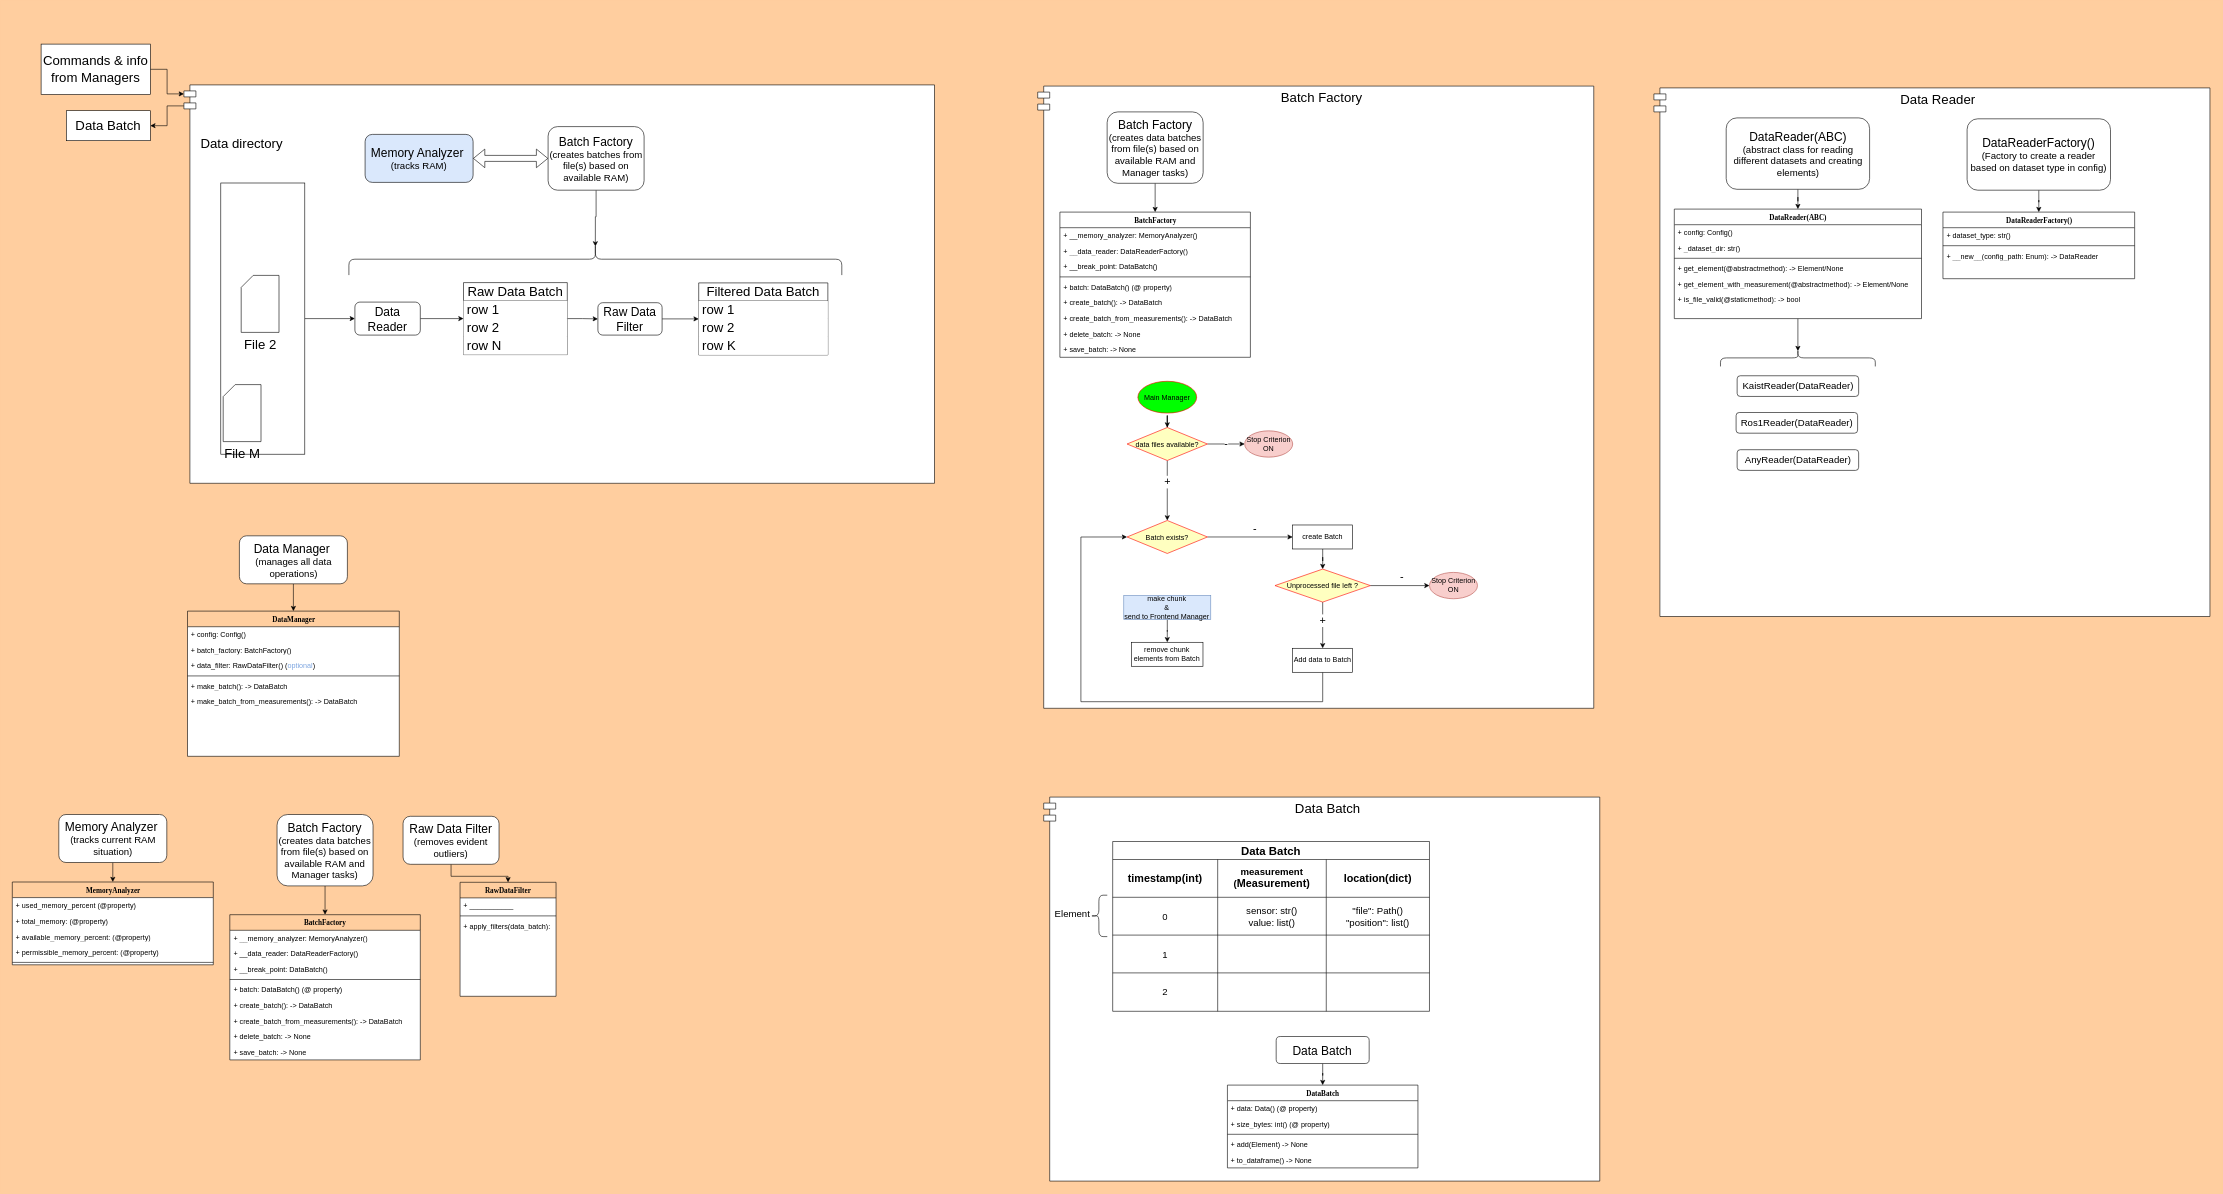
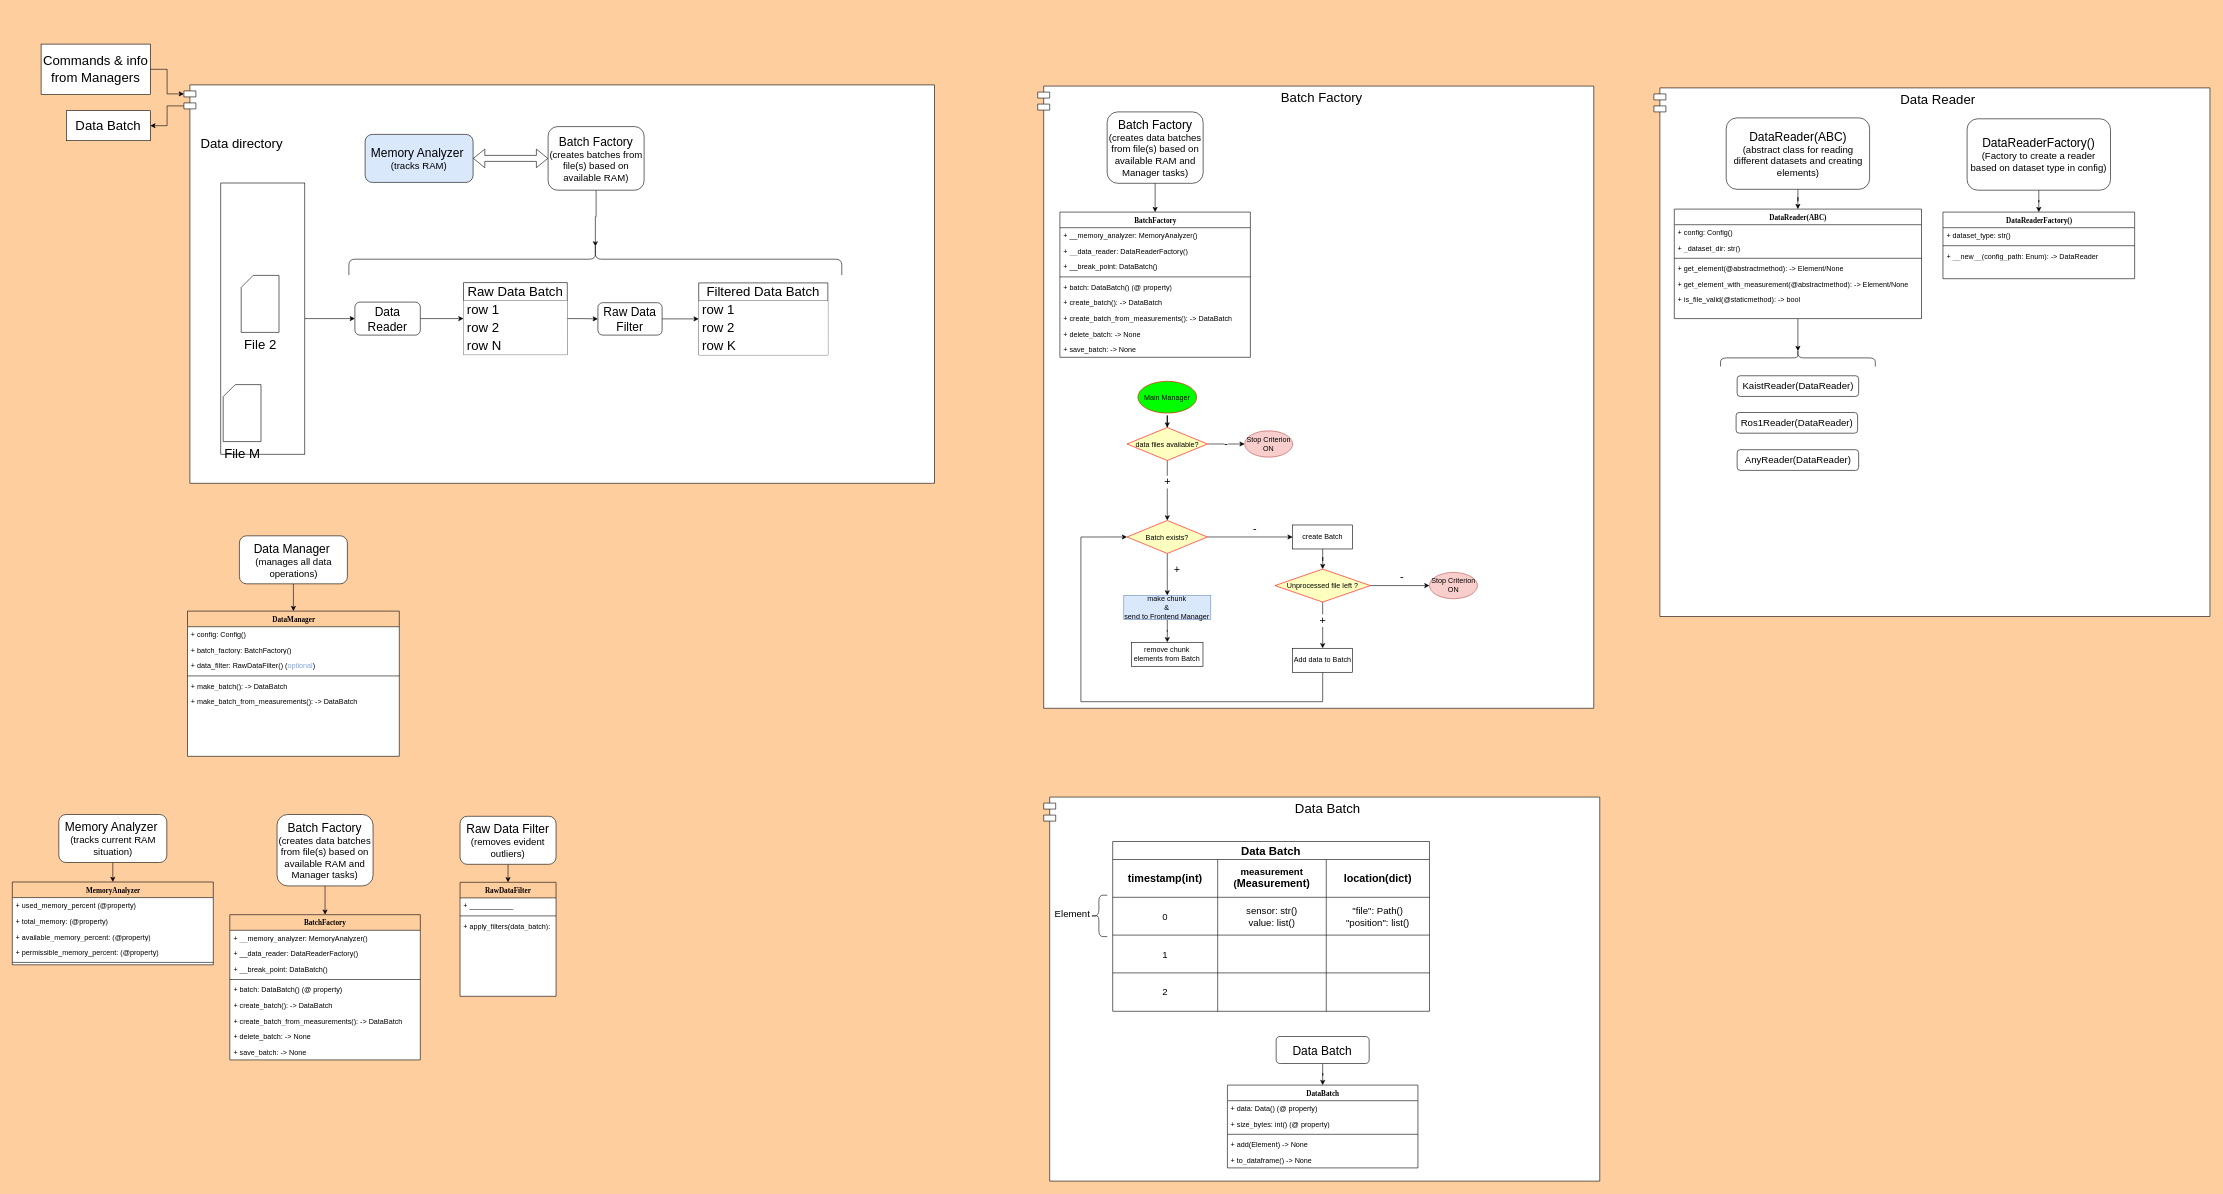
none -> (1167, 590)
(451, 840) -> (508, 840)
